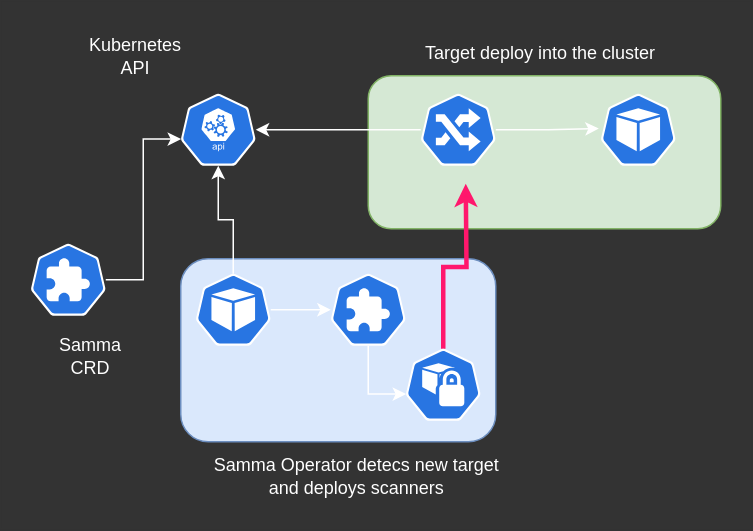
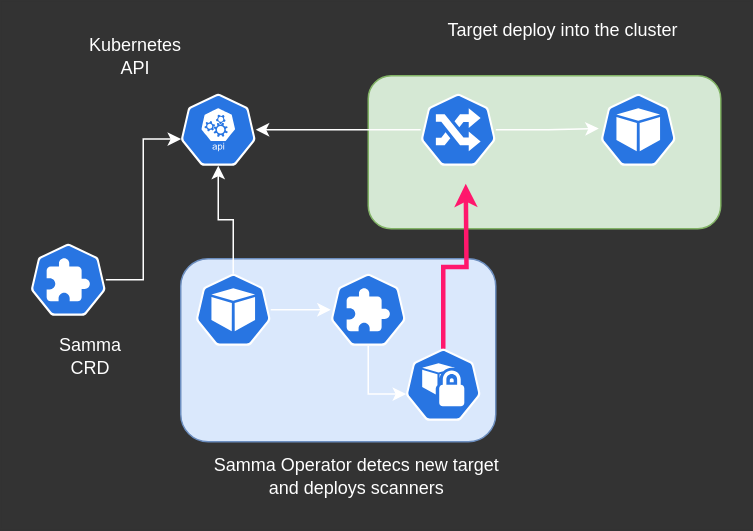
(541, 53) -> (563, 31)
